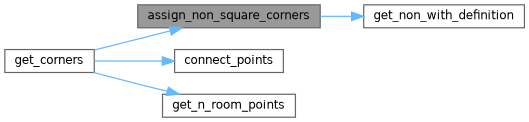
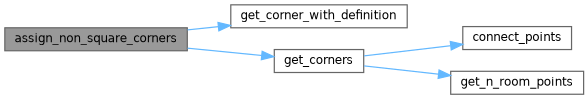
(444, 16) -> (319, 16)
(132, 40) -> (225, 52)
